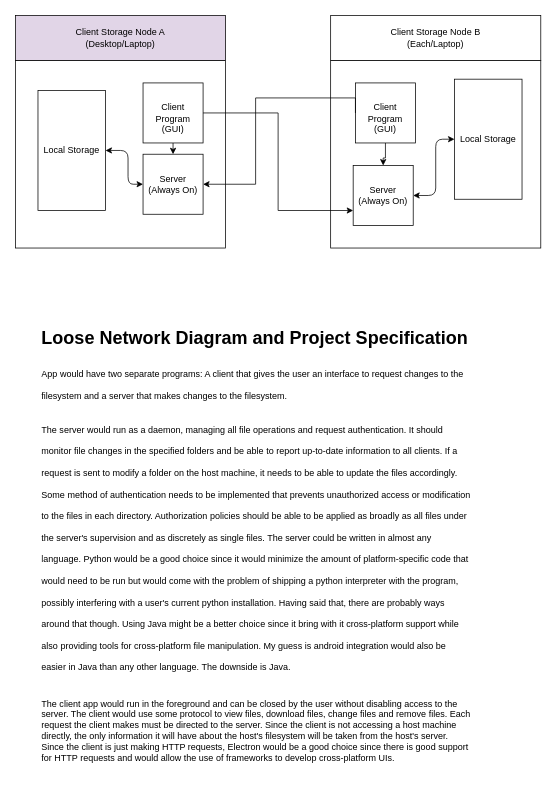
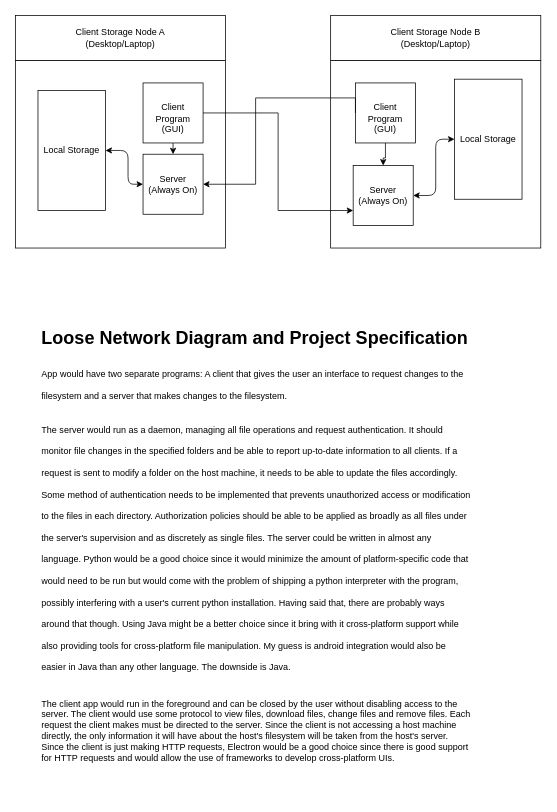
(120, 38) -> (120, 38)
(435, 38) -> (435, 38)
